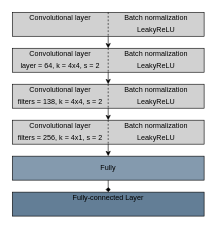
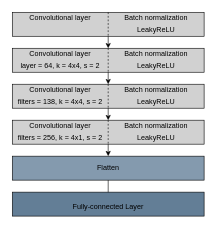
(108, 168) -> (108, 168)
(108, 198) -> (108, 207)
